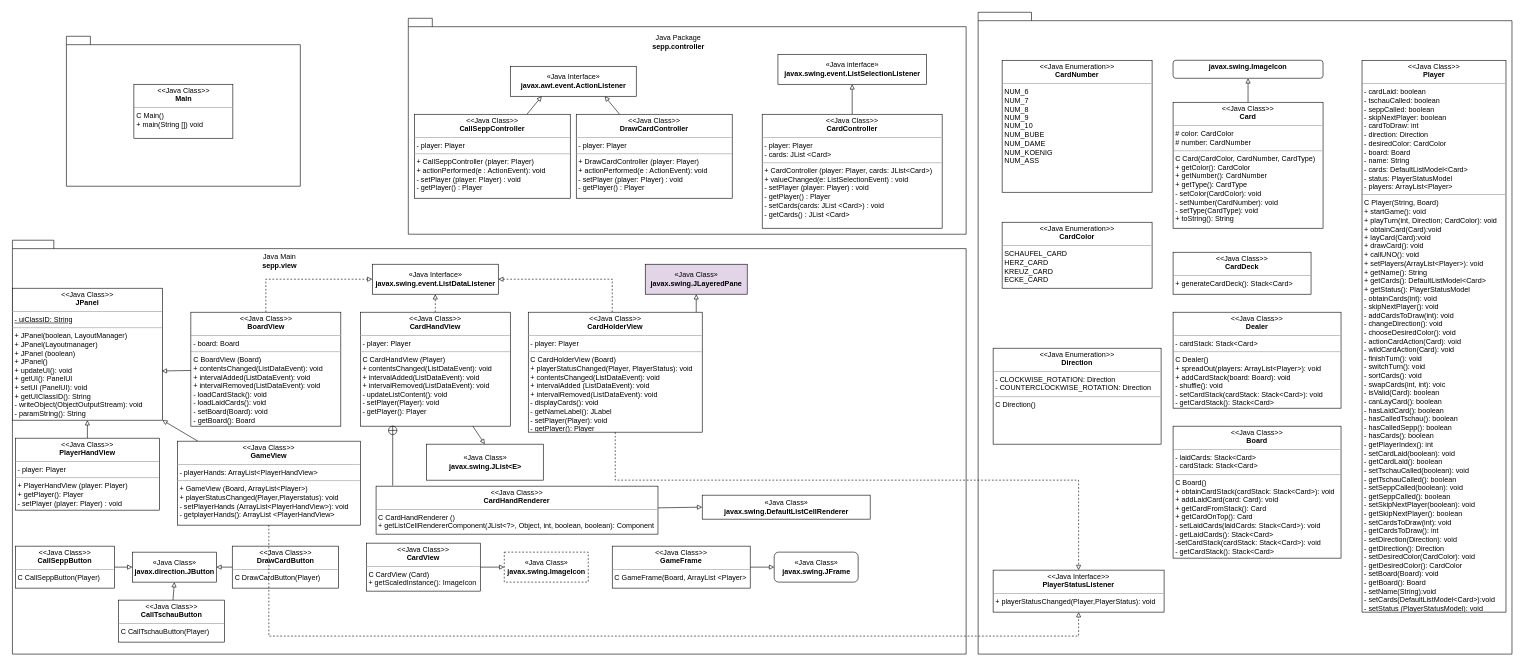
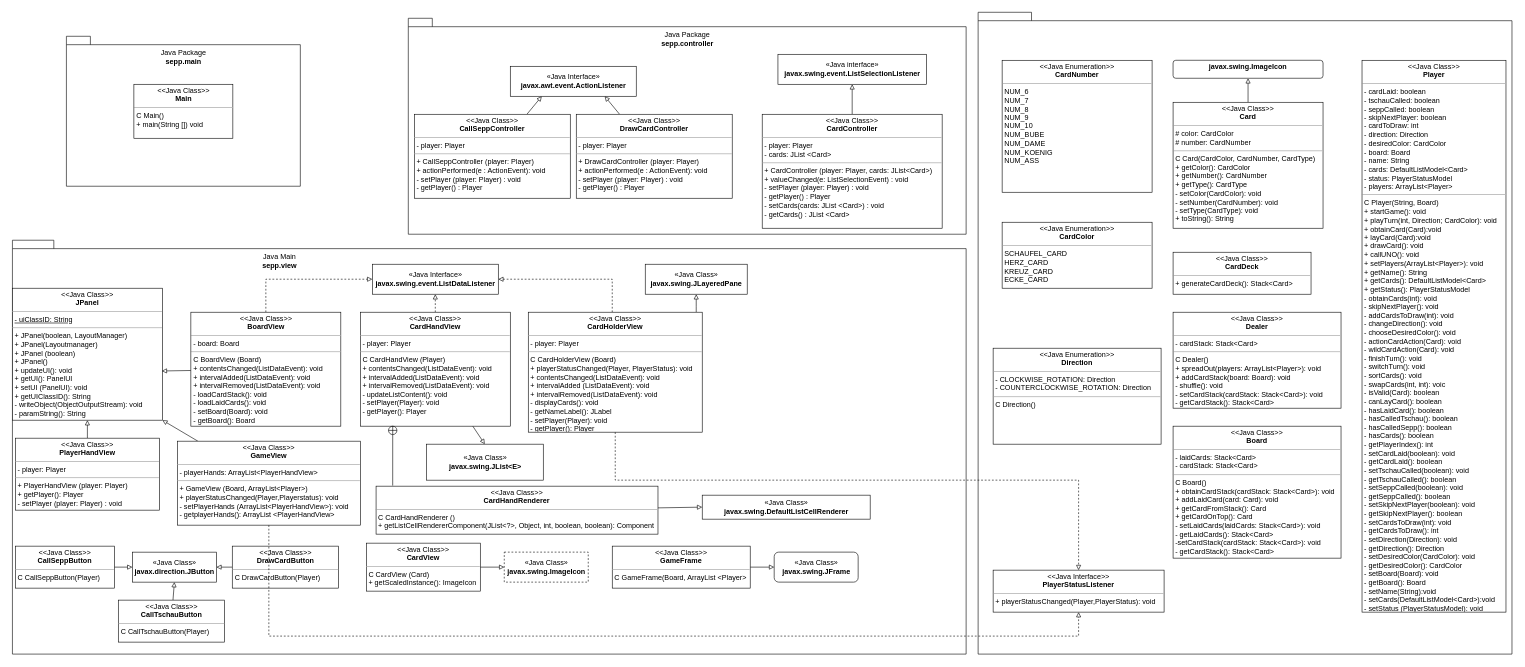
(678, 42) -> (687, 39)
none -> (183, 57)
(696, 279) -> (696, 279)
